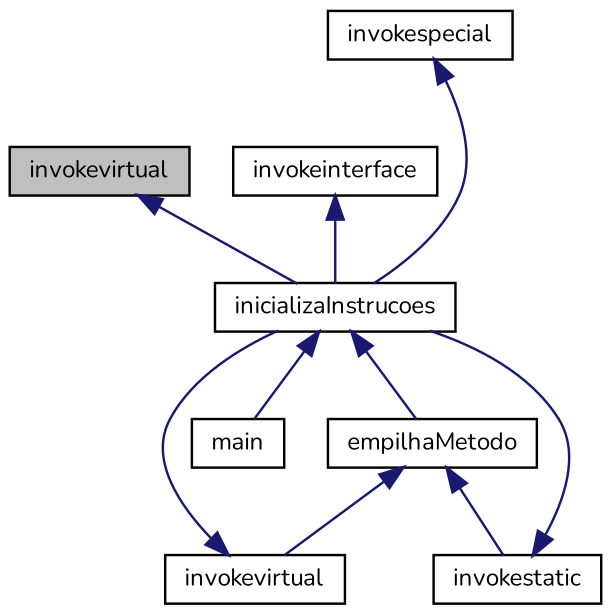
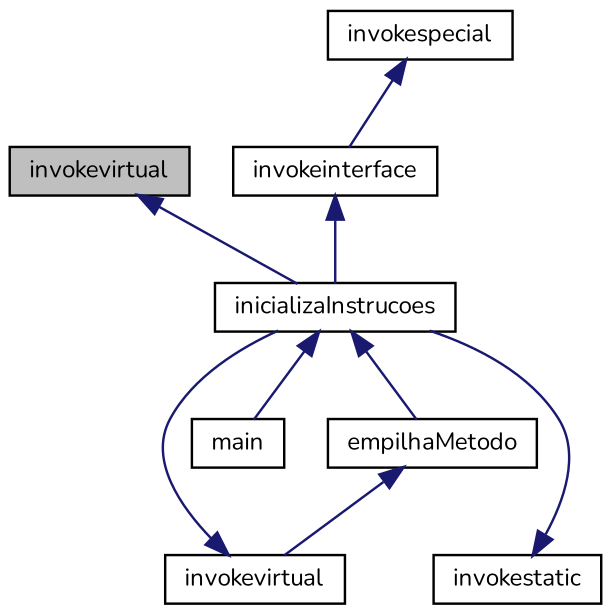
(458, 198) -> (371, 114)
(482, 522) -> none
